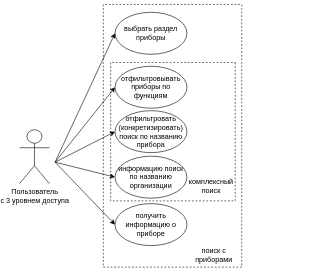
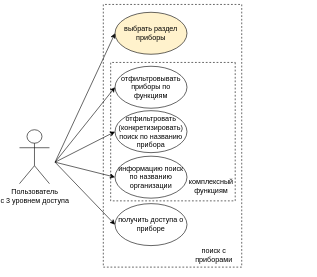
(151, 33) -> (151, 33)
(211, 186) -> (211, 186)
(151, 225) -> (151, 225)
